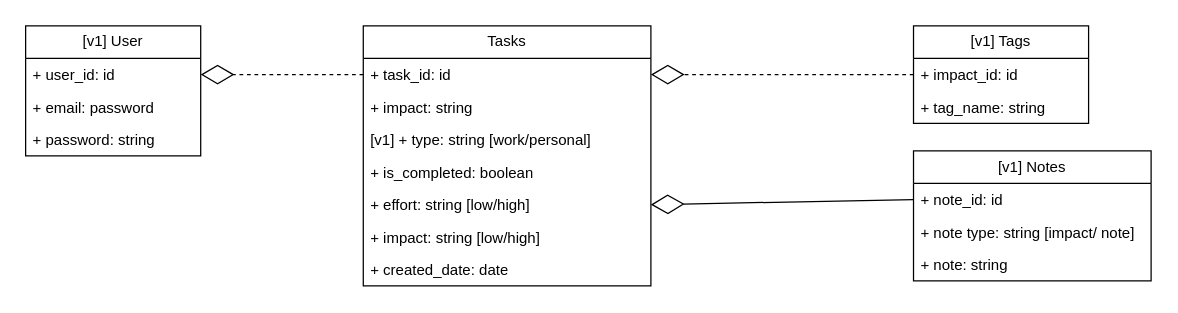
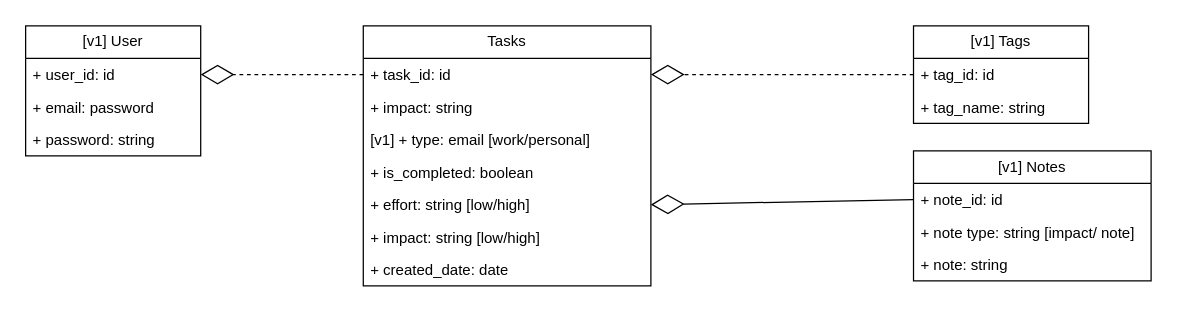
(972, 76) -> (961, 76)
(504, 141) -> (498, 141)
